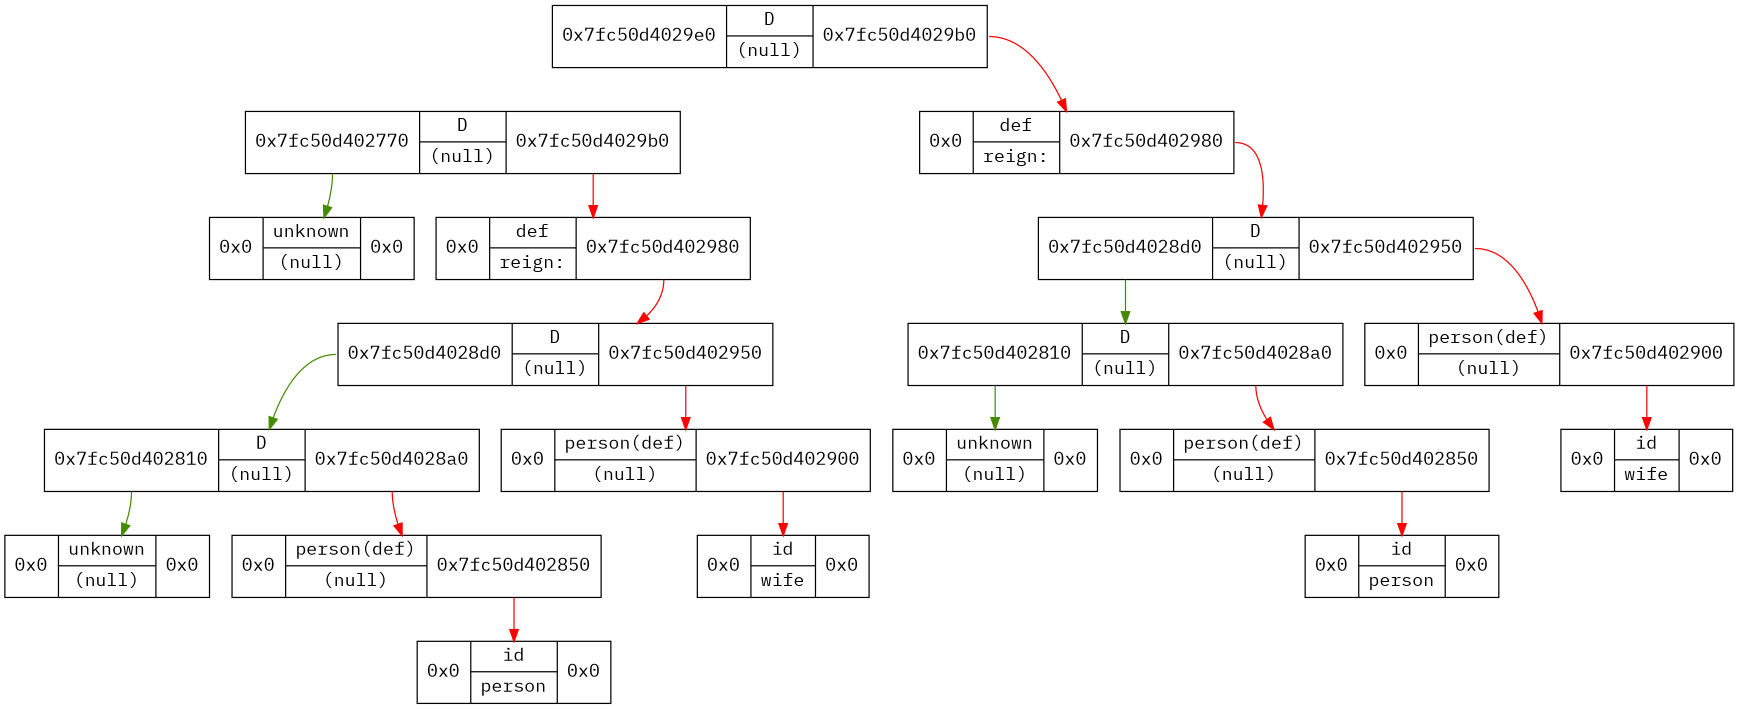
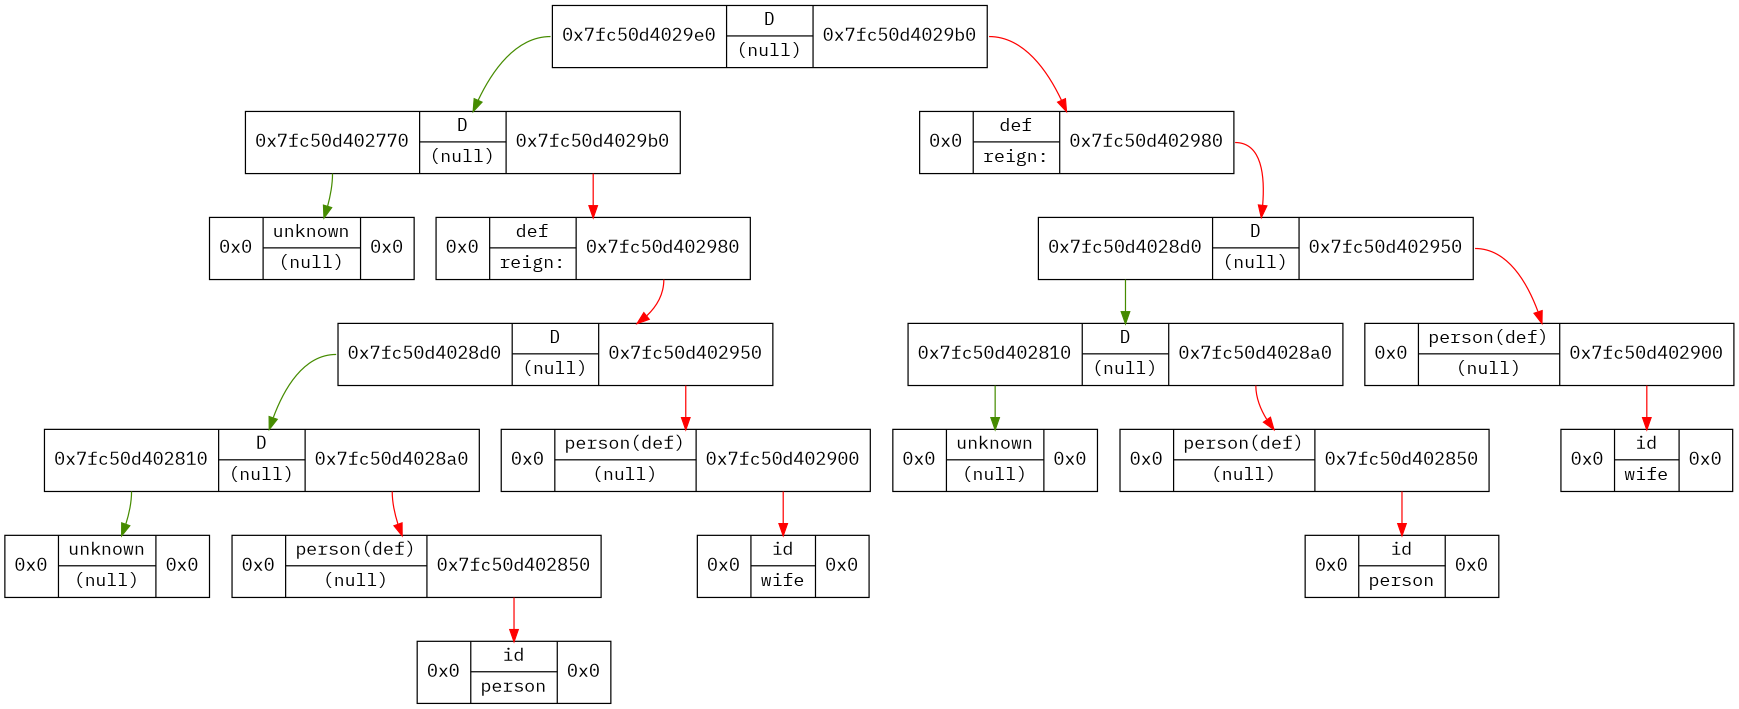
none -> (506, 58)
